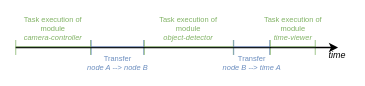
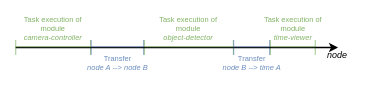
(338, 55) -> (338, 55)
